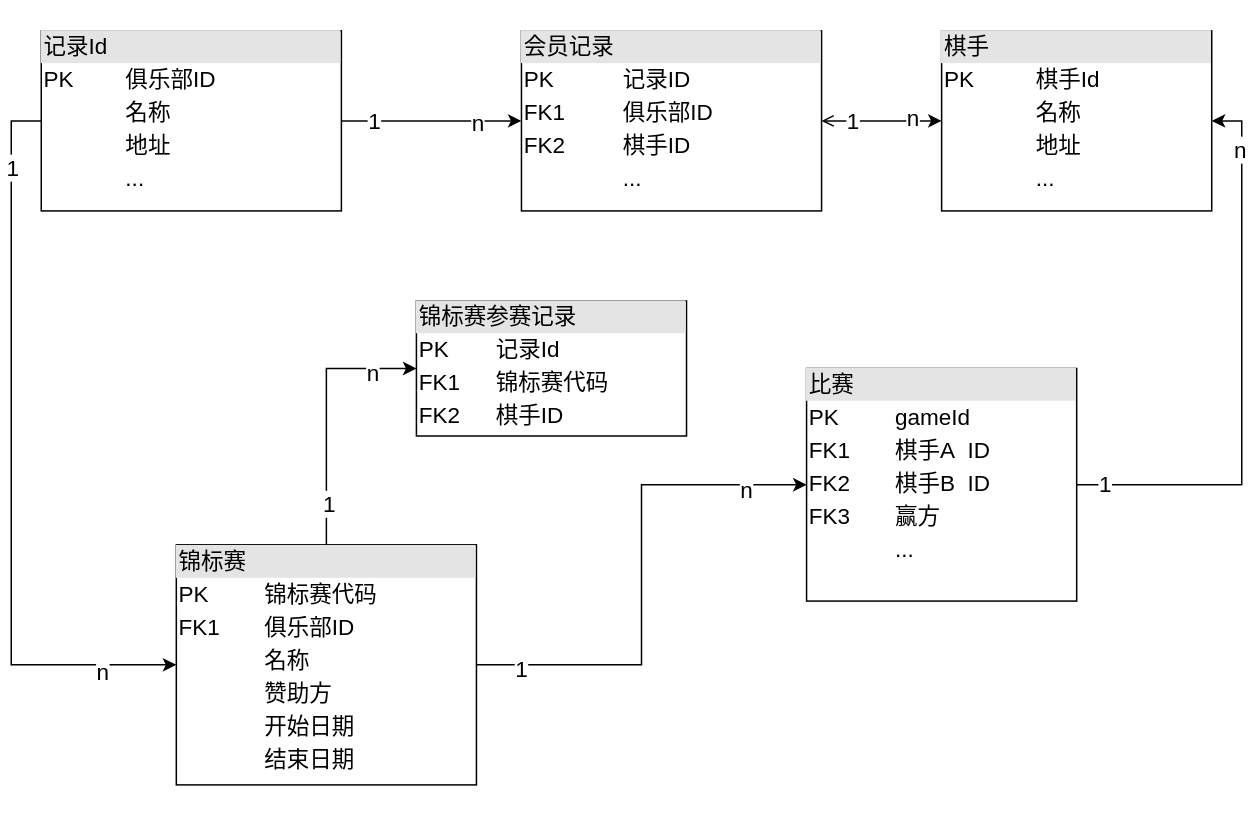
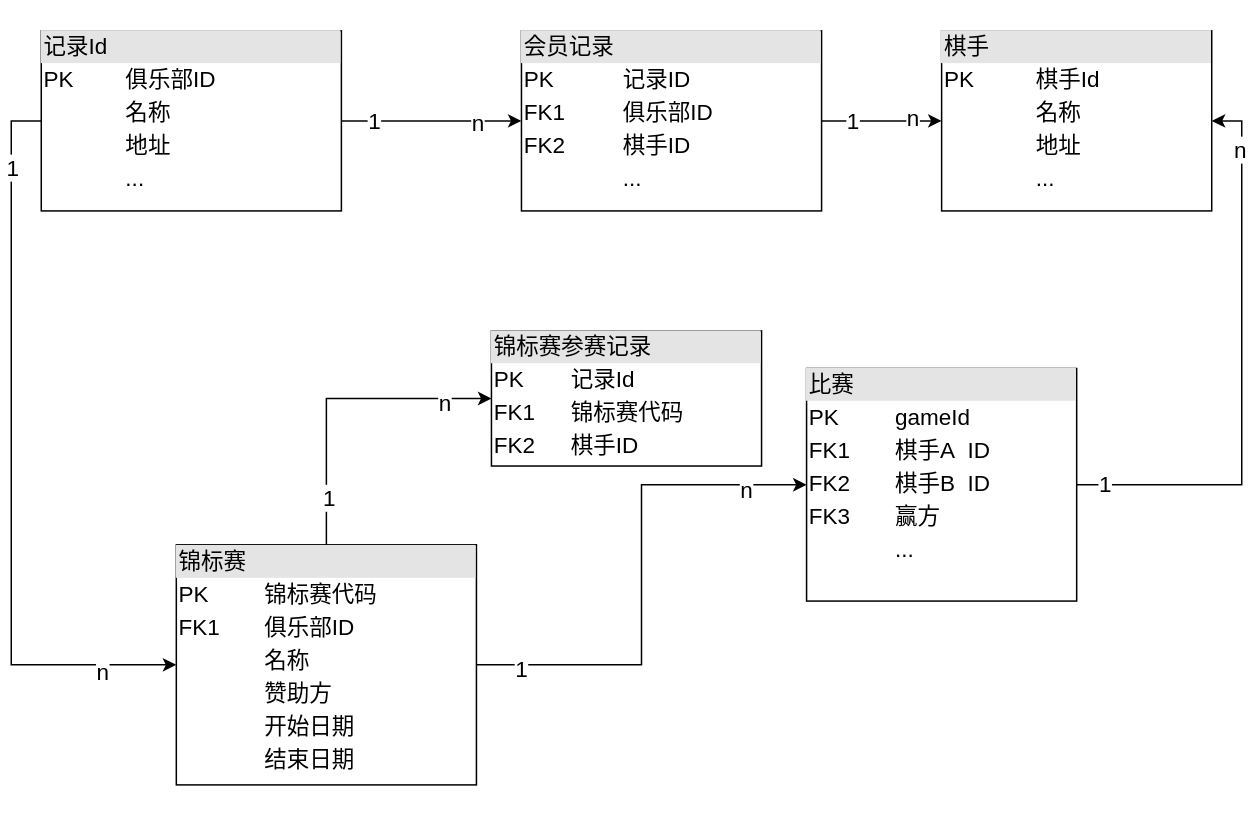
(828, 121) -> (827, 121)
(551, 368) -> (626, 398)
